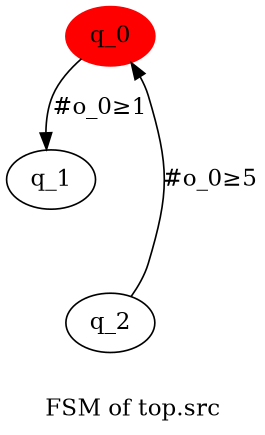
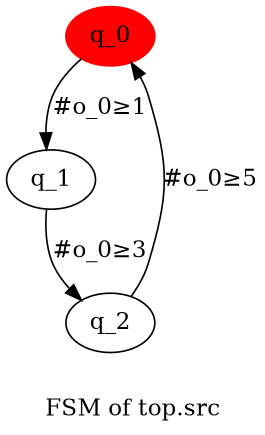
none -> (49, 252)
